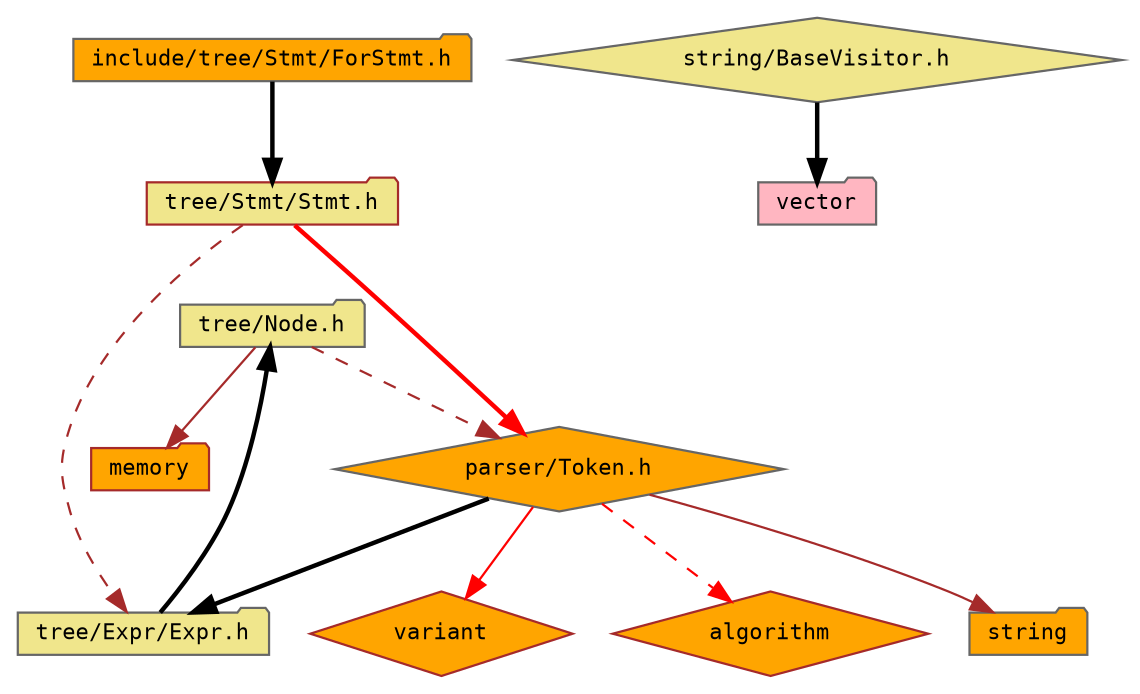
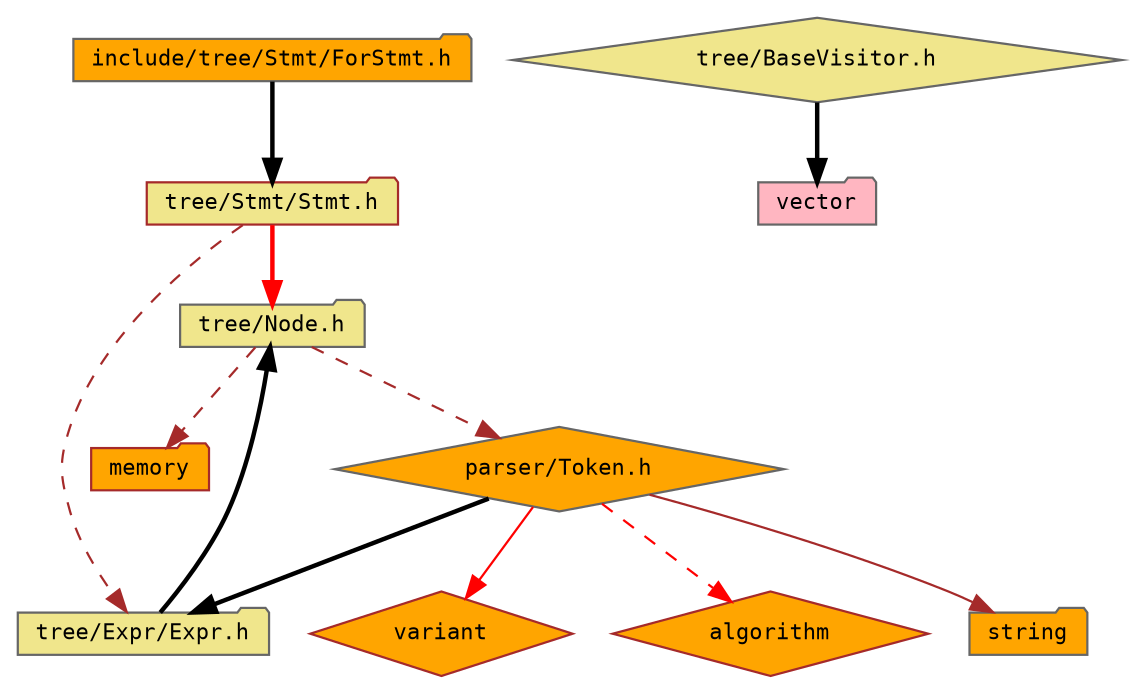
(817, 60) -> (817, 60)
(401, 321) -> (272, 254)
(219, 389) -> (219, 389)
